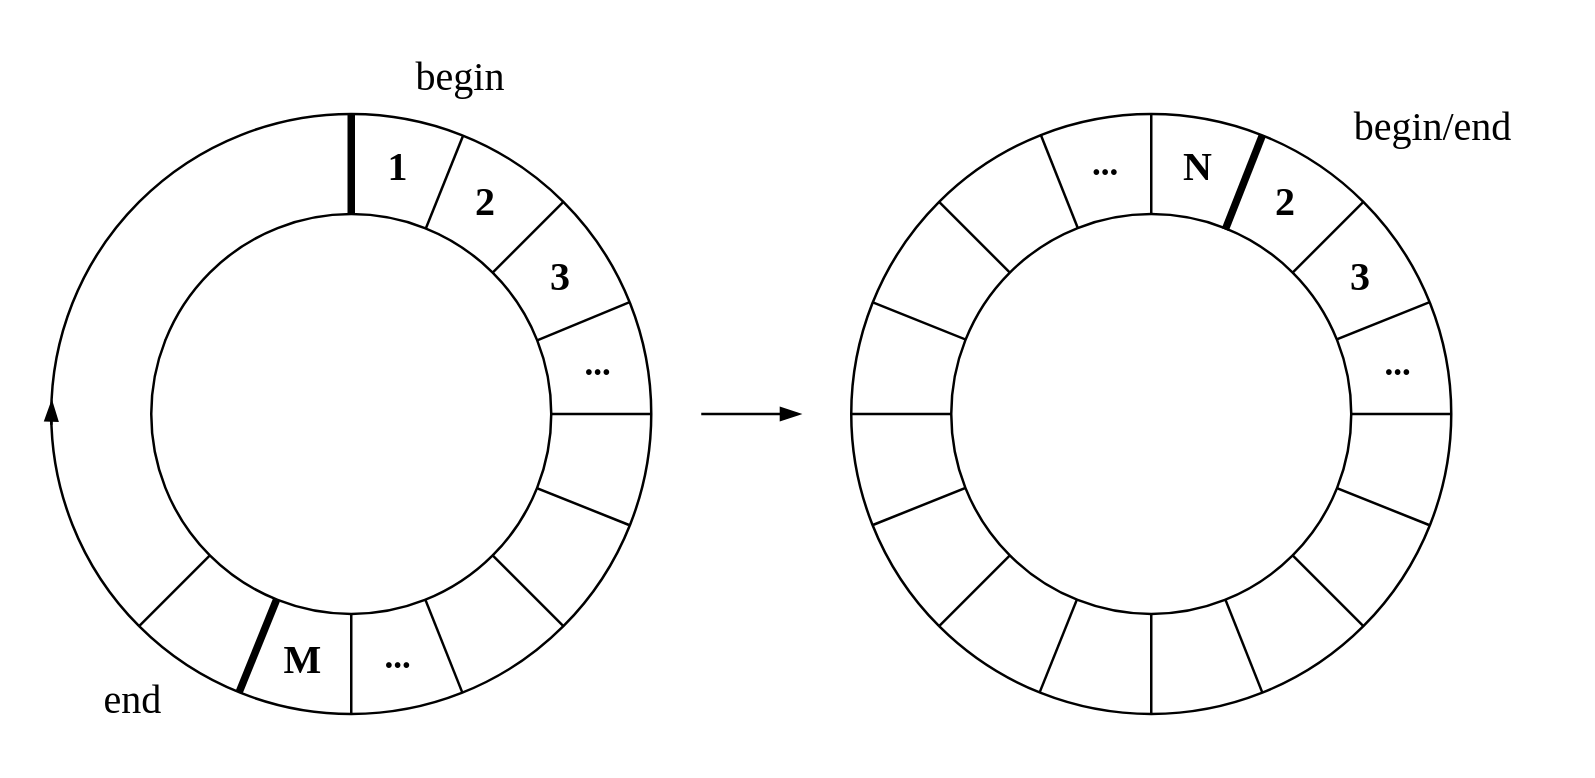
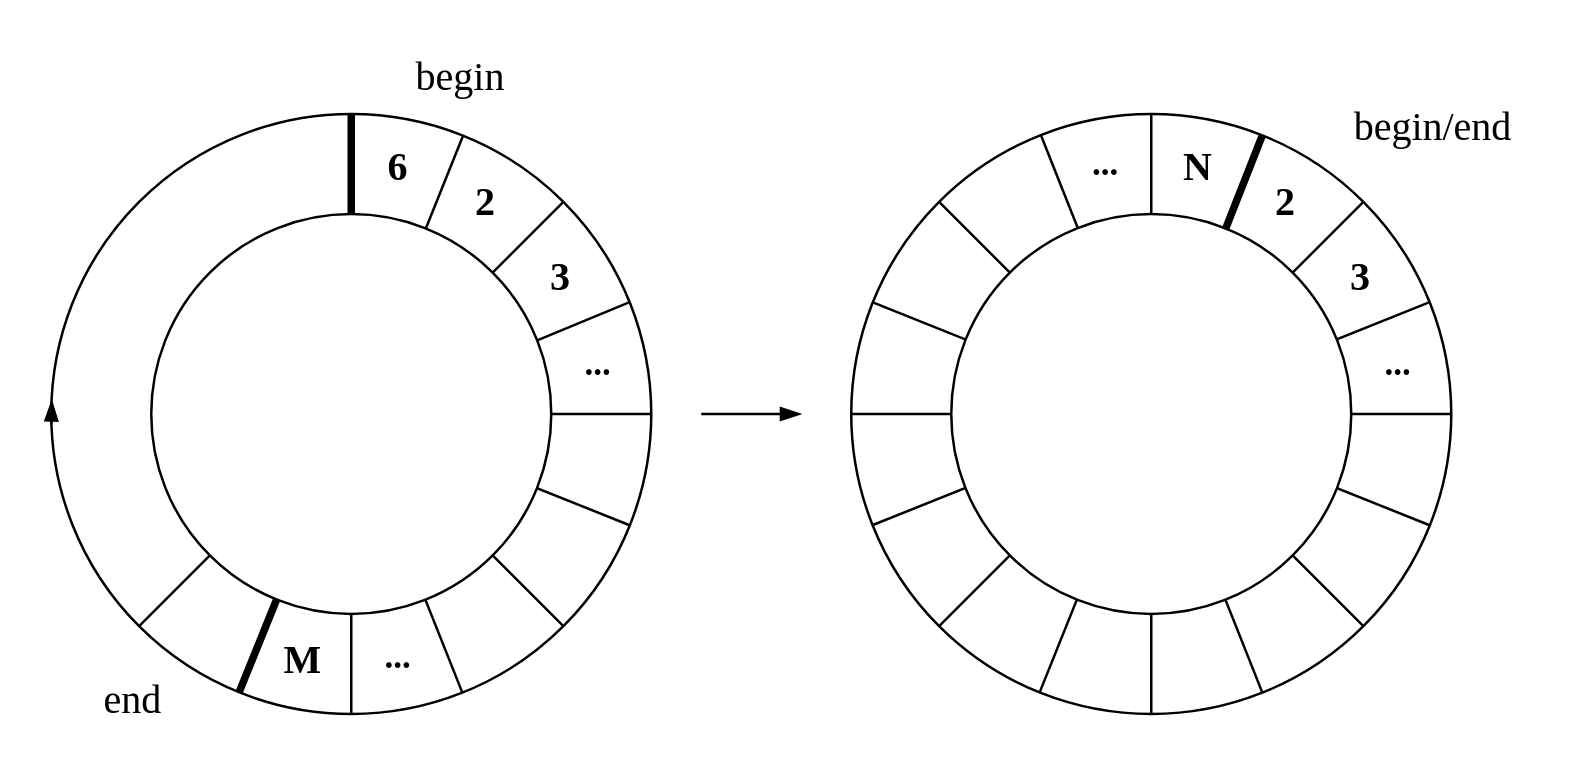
(399, 166) -> (399, 166)
